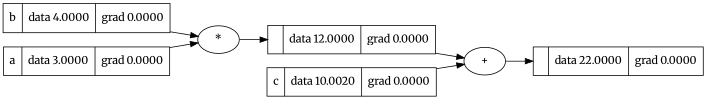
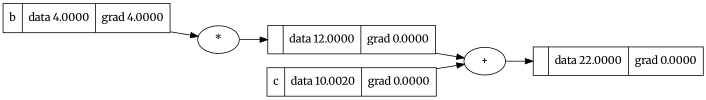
(133, 18) -> (133, 18)
(87, 61) -> none
